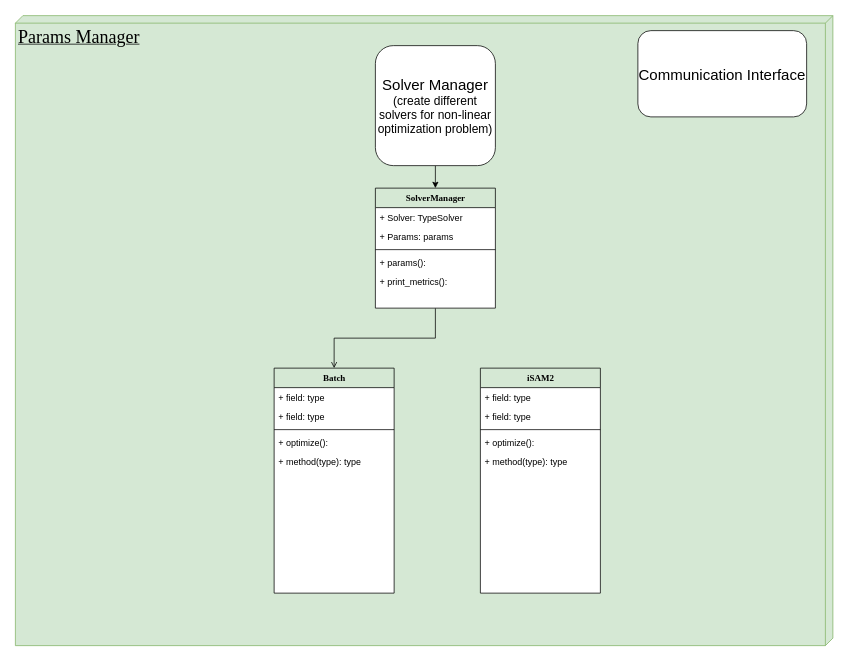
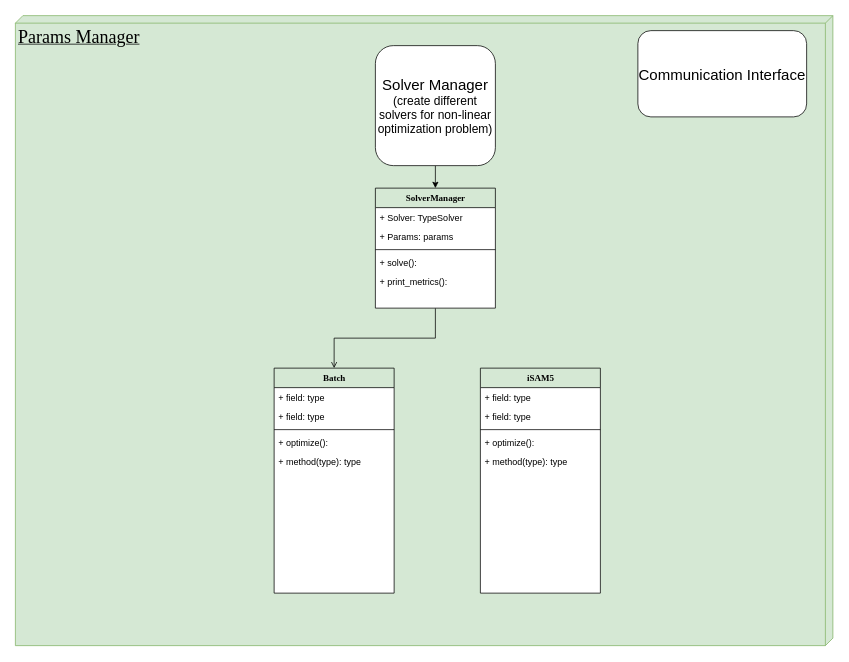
(405, 263) -> (402, 263)
(541, 379) -> (541, 379)
